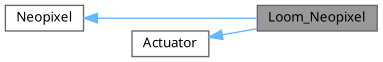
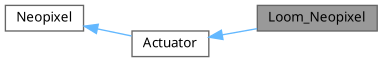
(178, 18) -> (115, 32)
